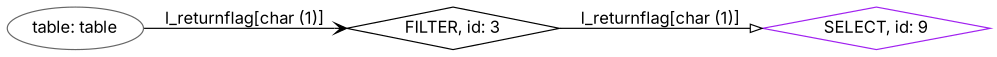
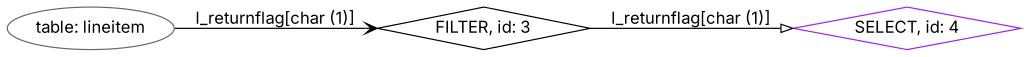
(75, 28) -> (91, 28)
(876, 28) -> (907, 28)
